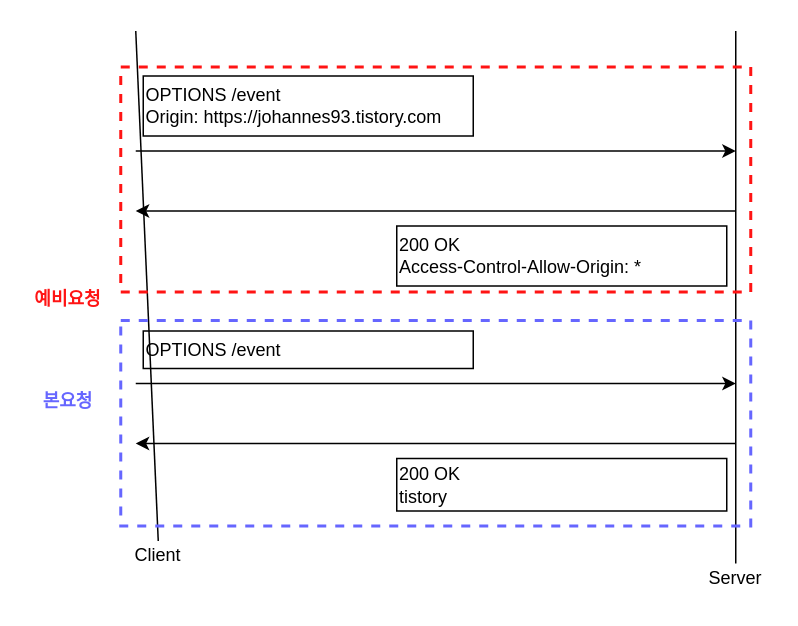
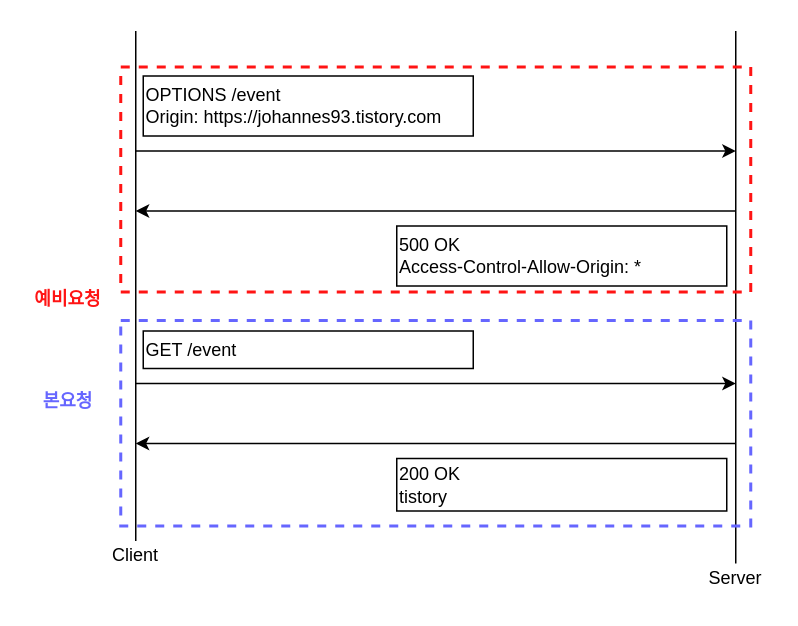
(537, 256) -> (537, 256)
(214, 350) -> (194, 350)
(158, 556) -> (136, 556)
